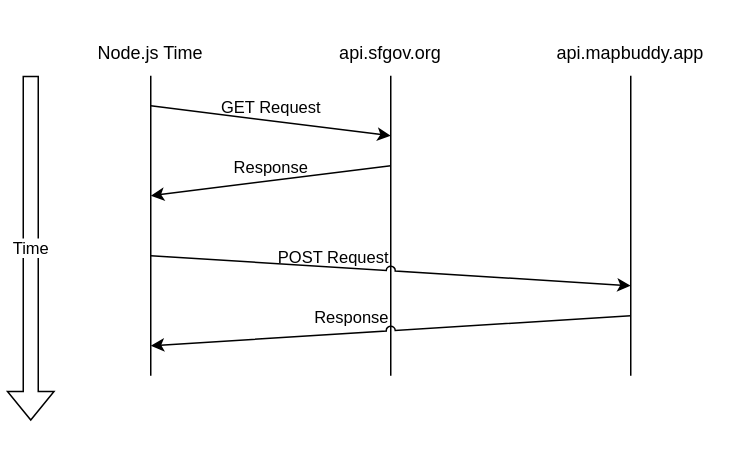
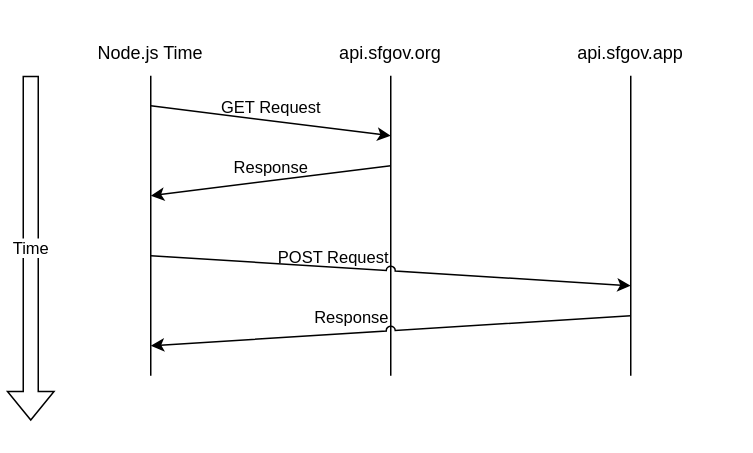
(631, 53) -> (631, 53)
